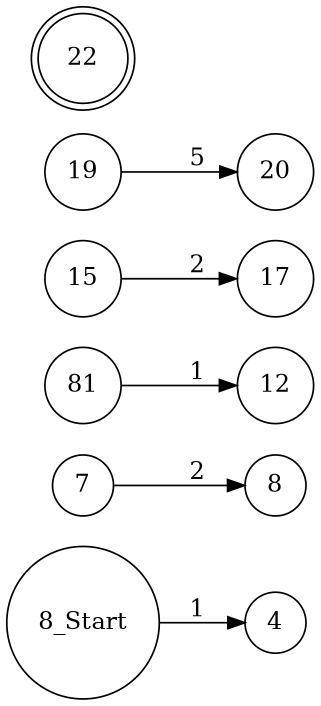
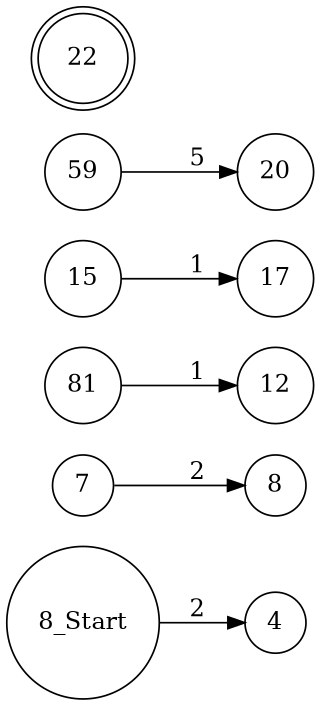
(83, 172) -> (83, 172)
(198, 266) -> (198, 266)
(198, 610) -> (198, 610)
